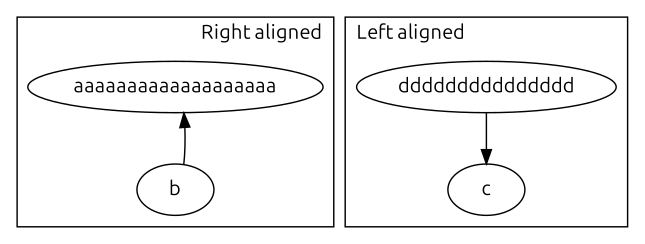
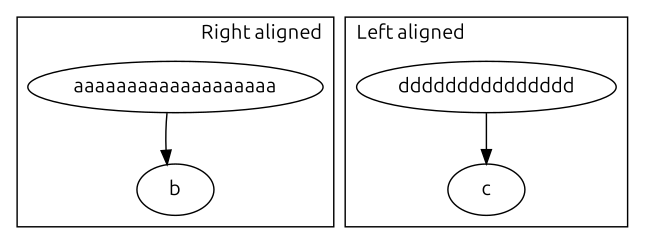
(185, 146) -> (166, 132)
